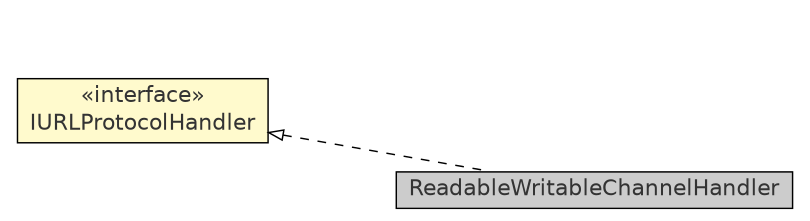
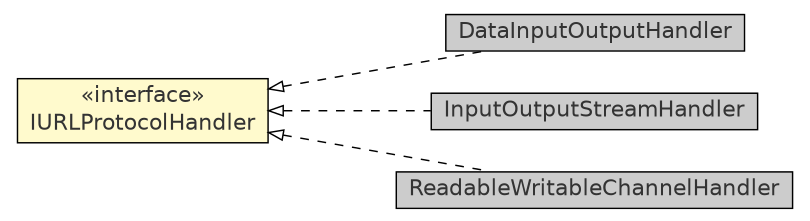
none -> (594, 32)
none -> (594, 111)
